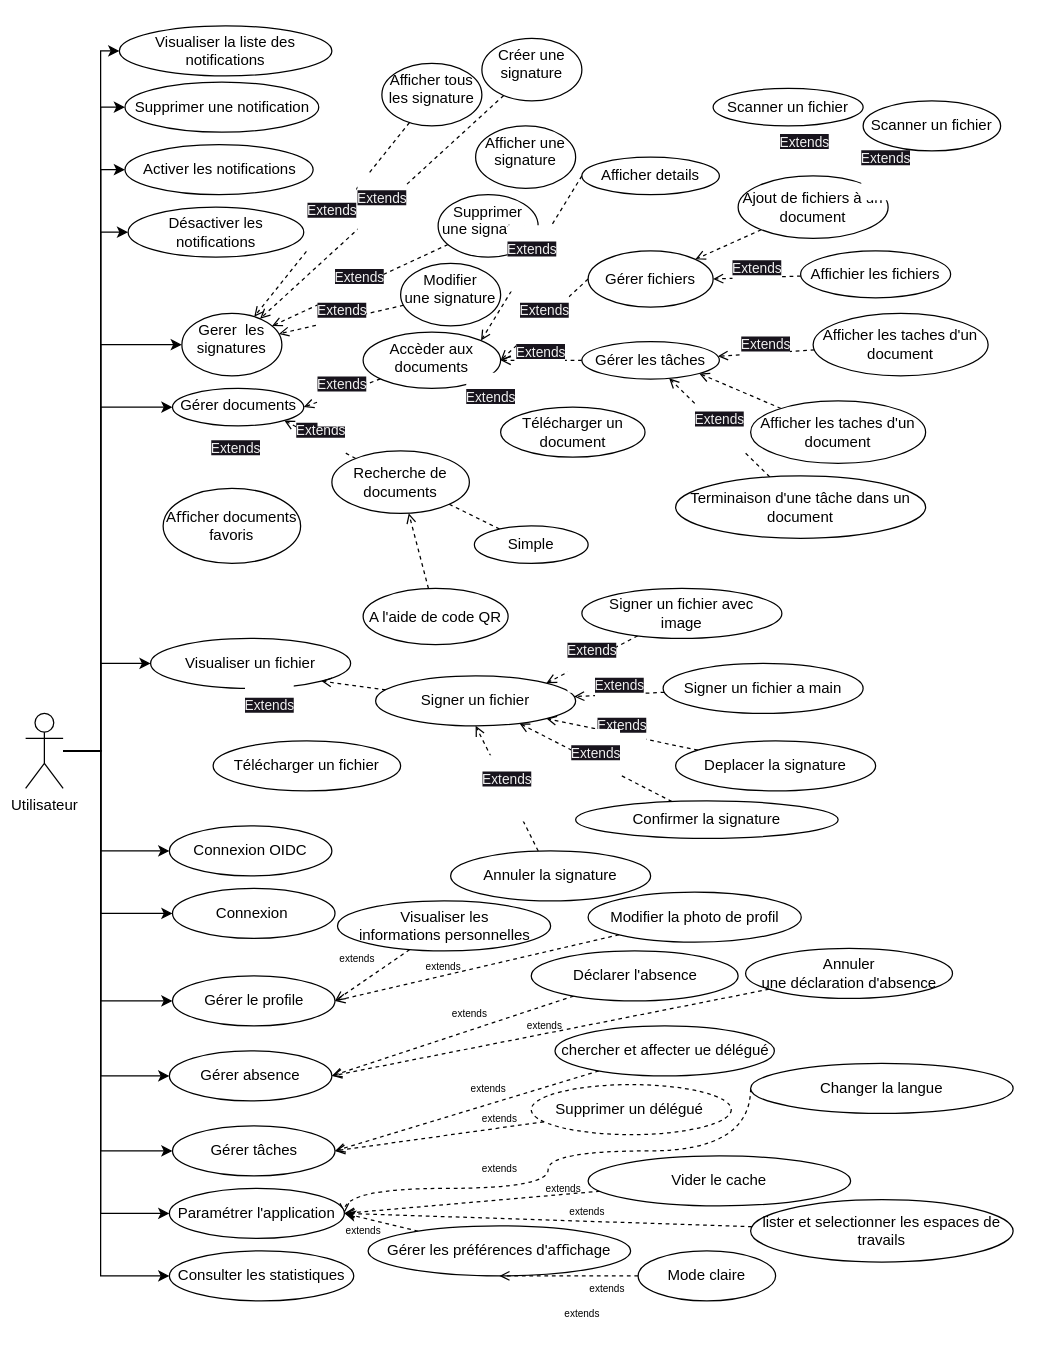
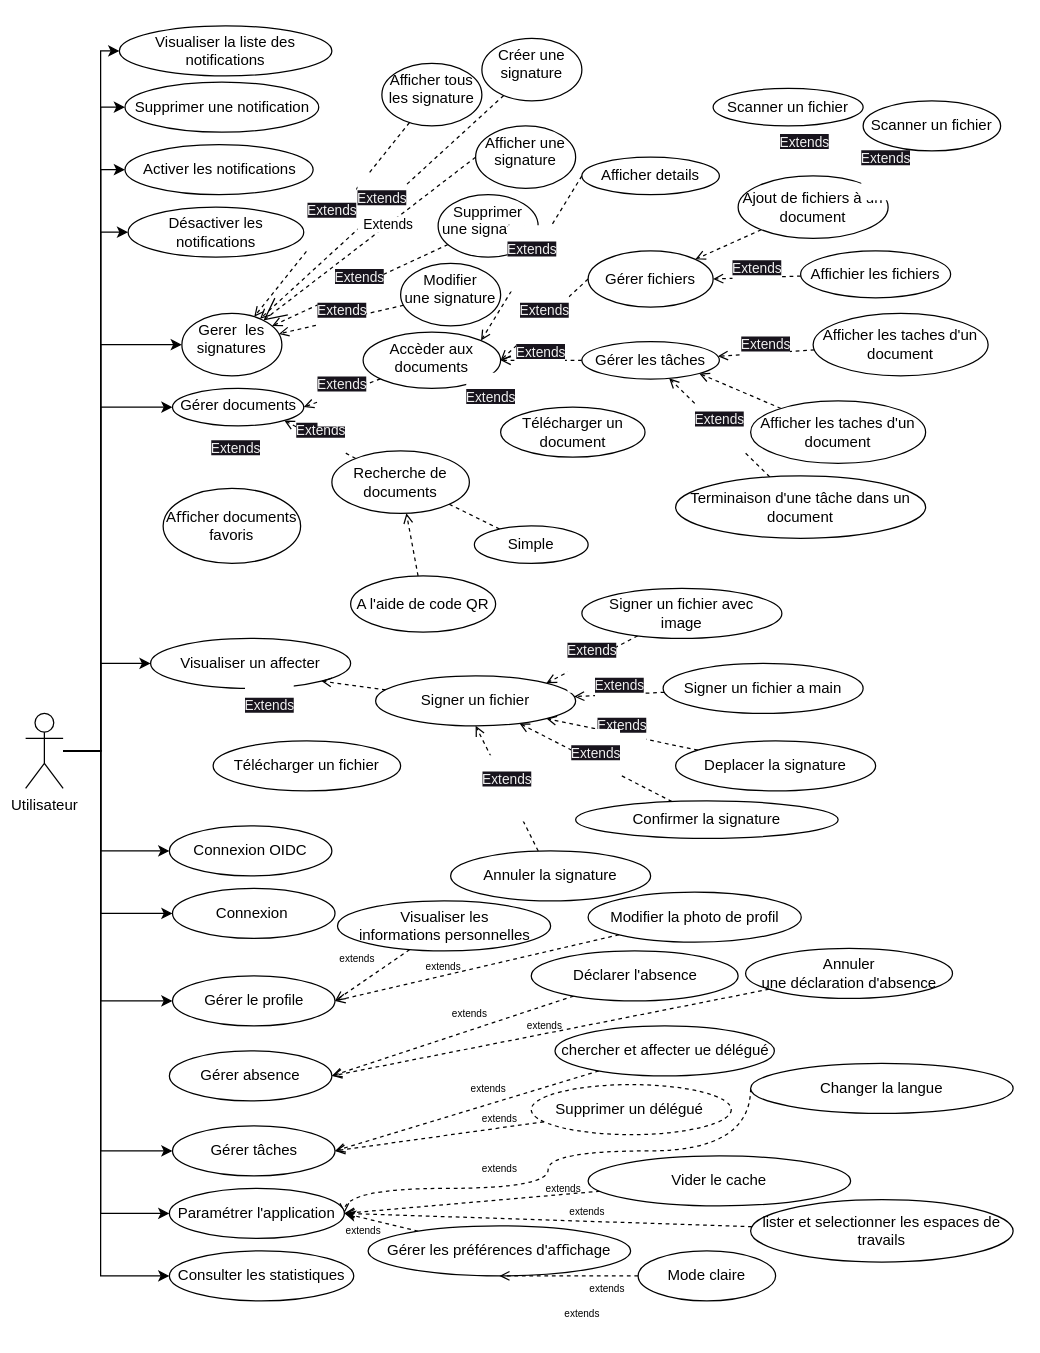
none -> (371, 238)
(436, 616) -> (423, 604)
(251, 663) -> (251, 663)
(132, 1076) -> none
